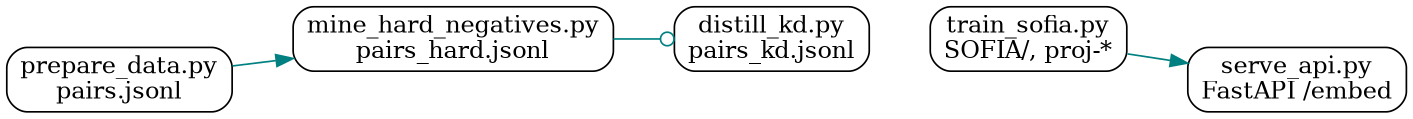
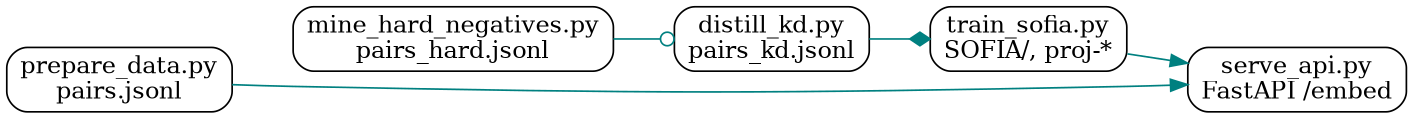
none -> (890, 39)
(254, 63) -> (701, 92)
